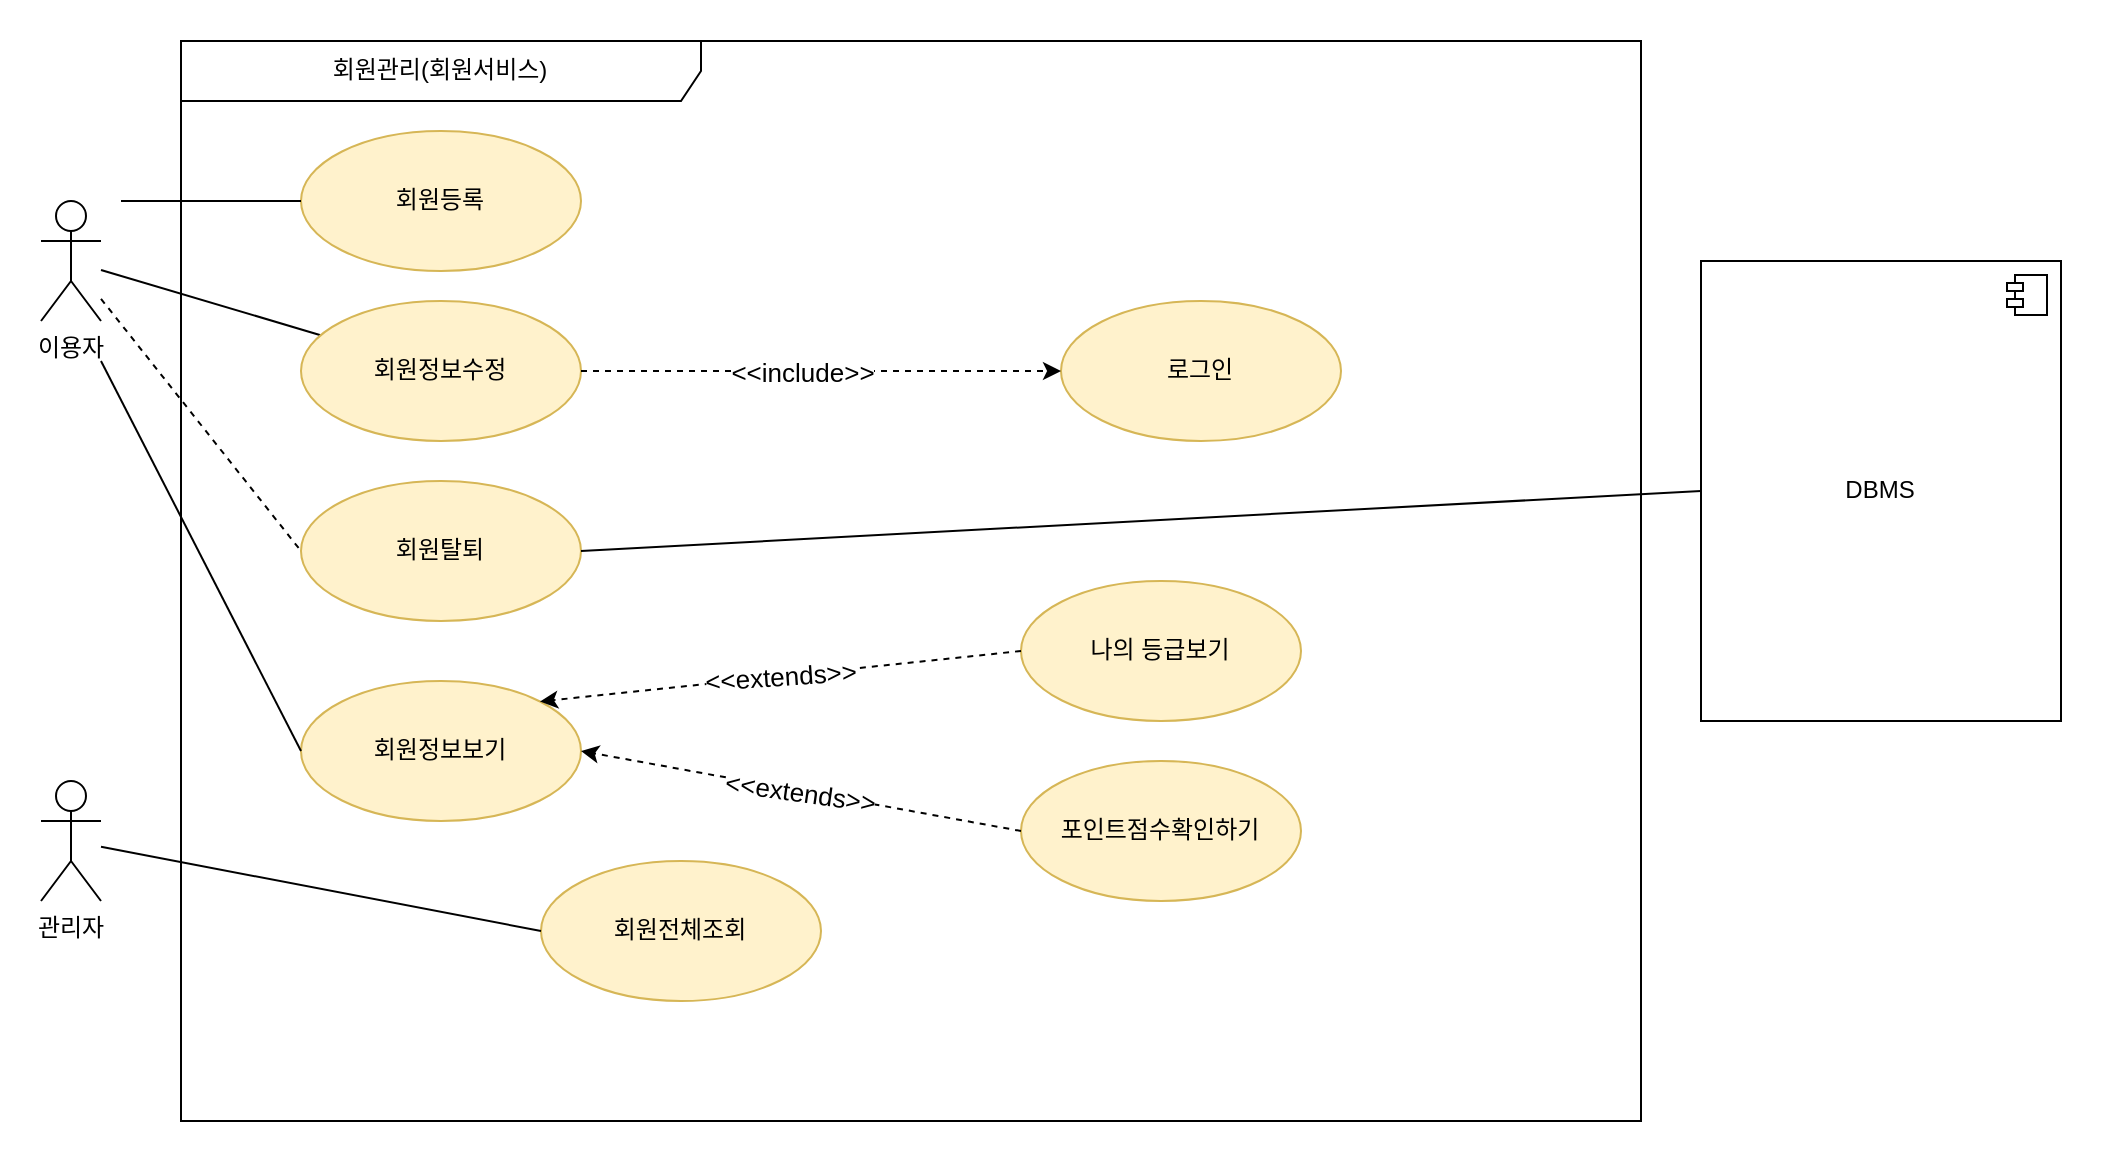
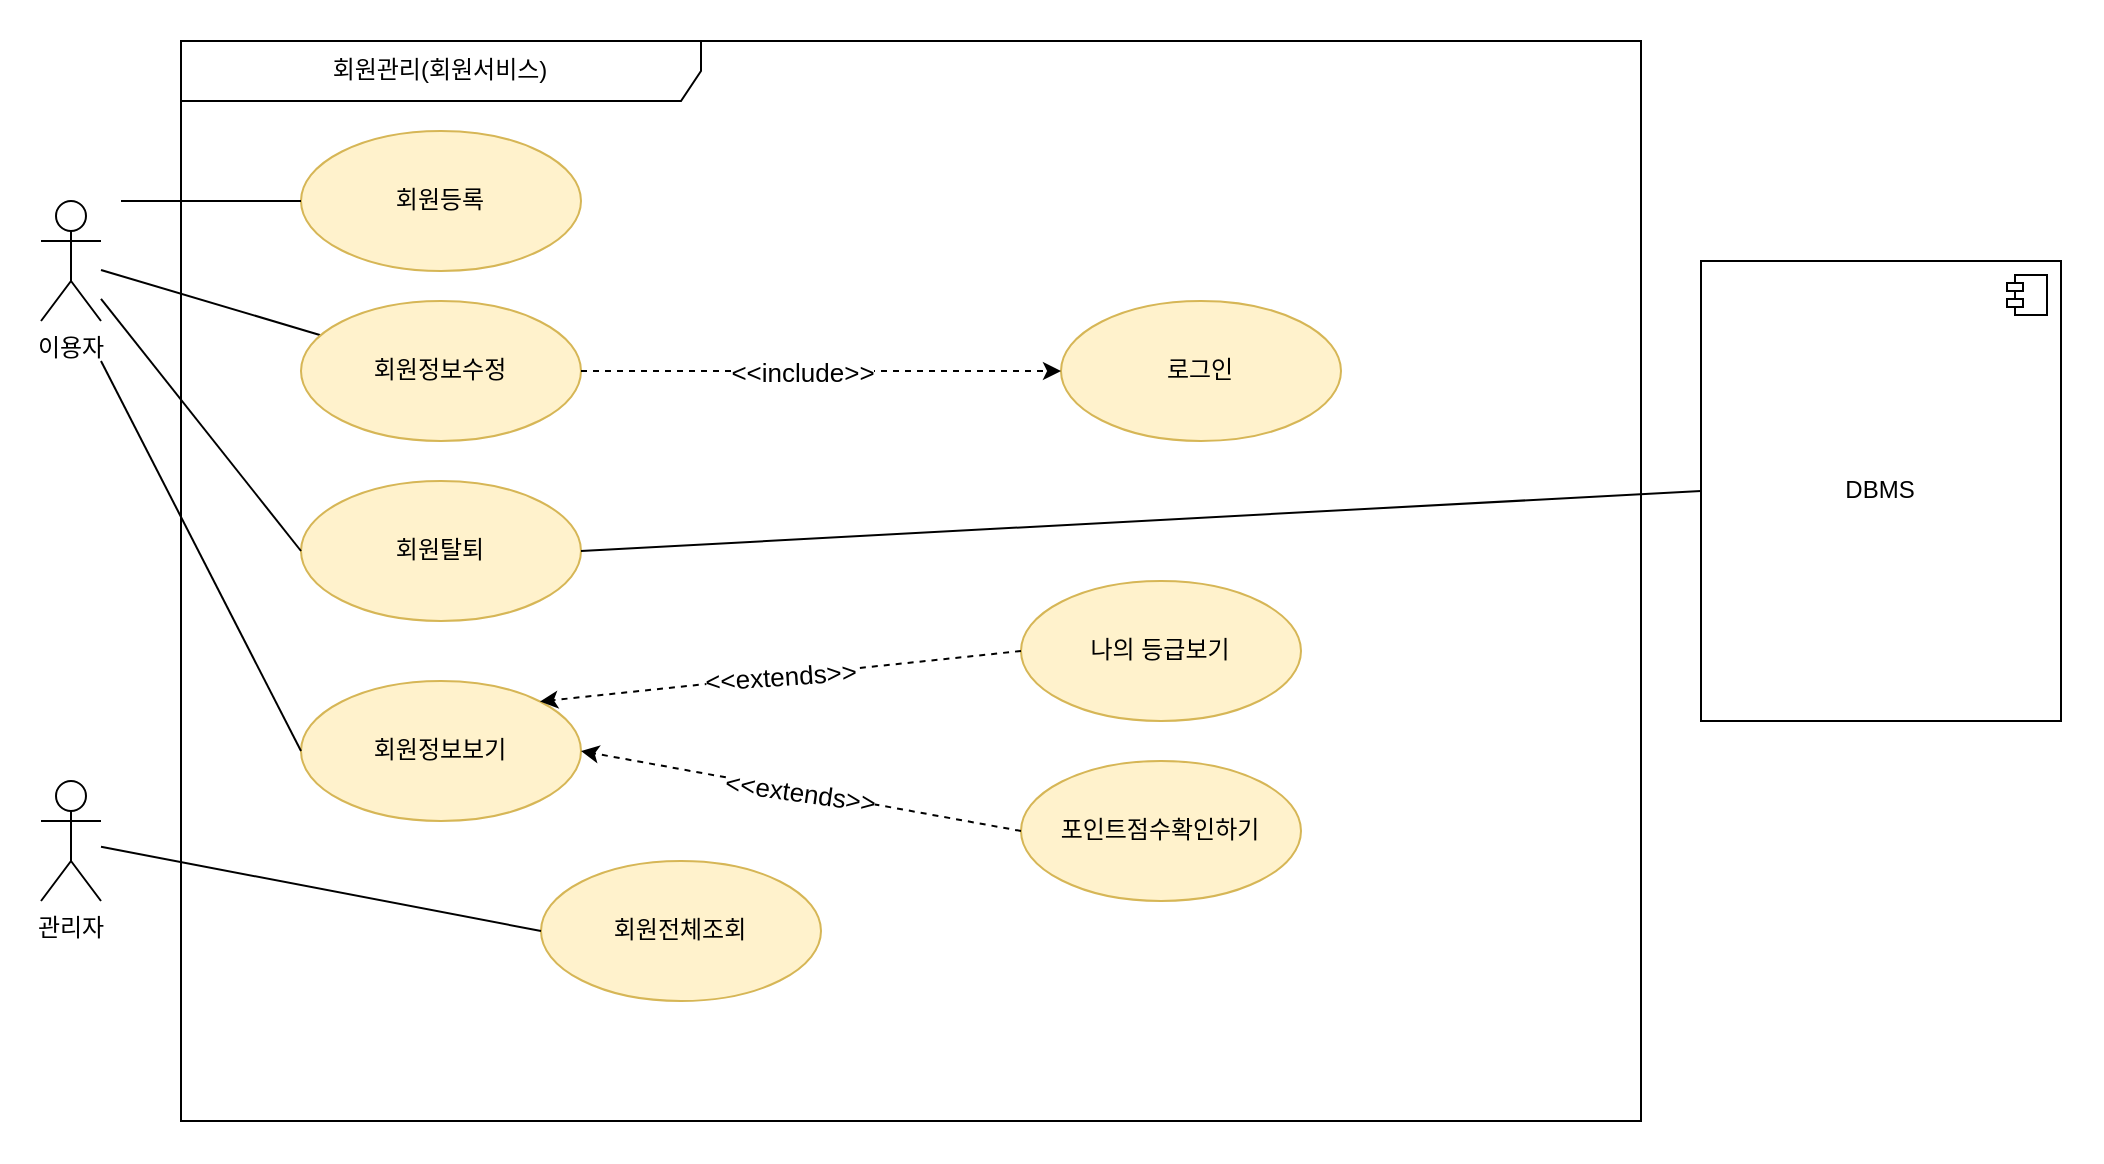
(242, 477) -> (242, 477)
